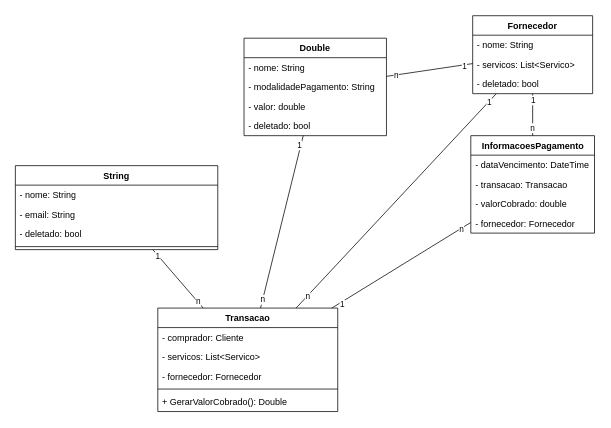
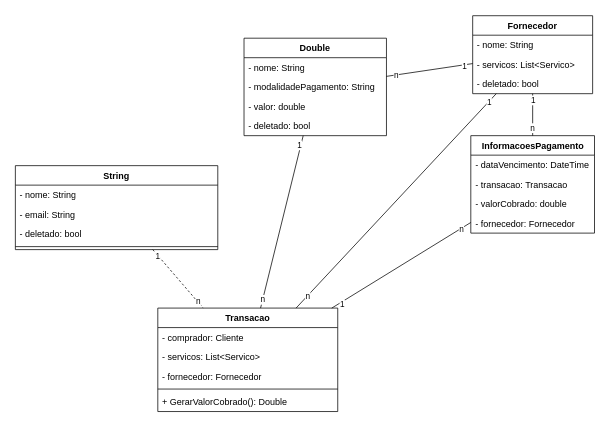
(174, 274) -> (174, 274)
